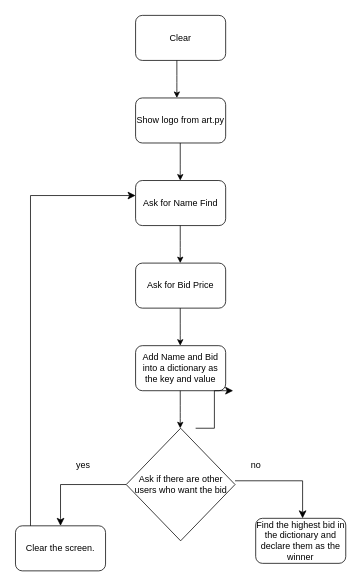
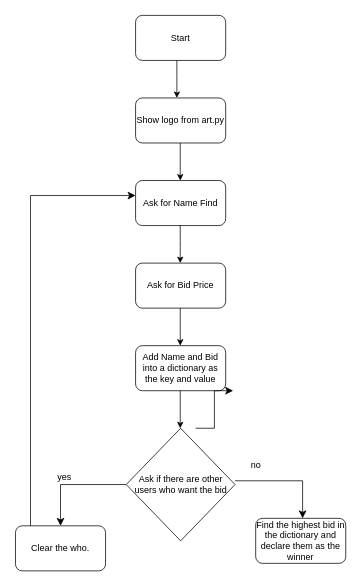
(180, 38) -> (180, 38)
(83, 465) -> (64, 477)
(60, 548) -> (60, 548)
